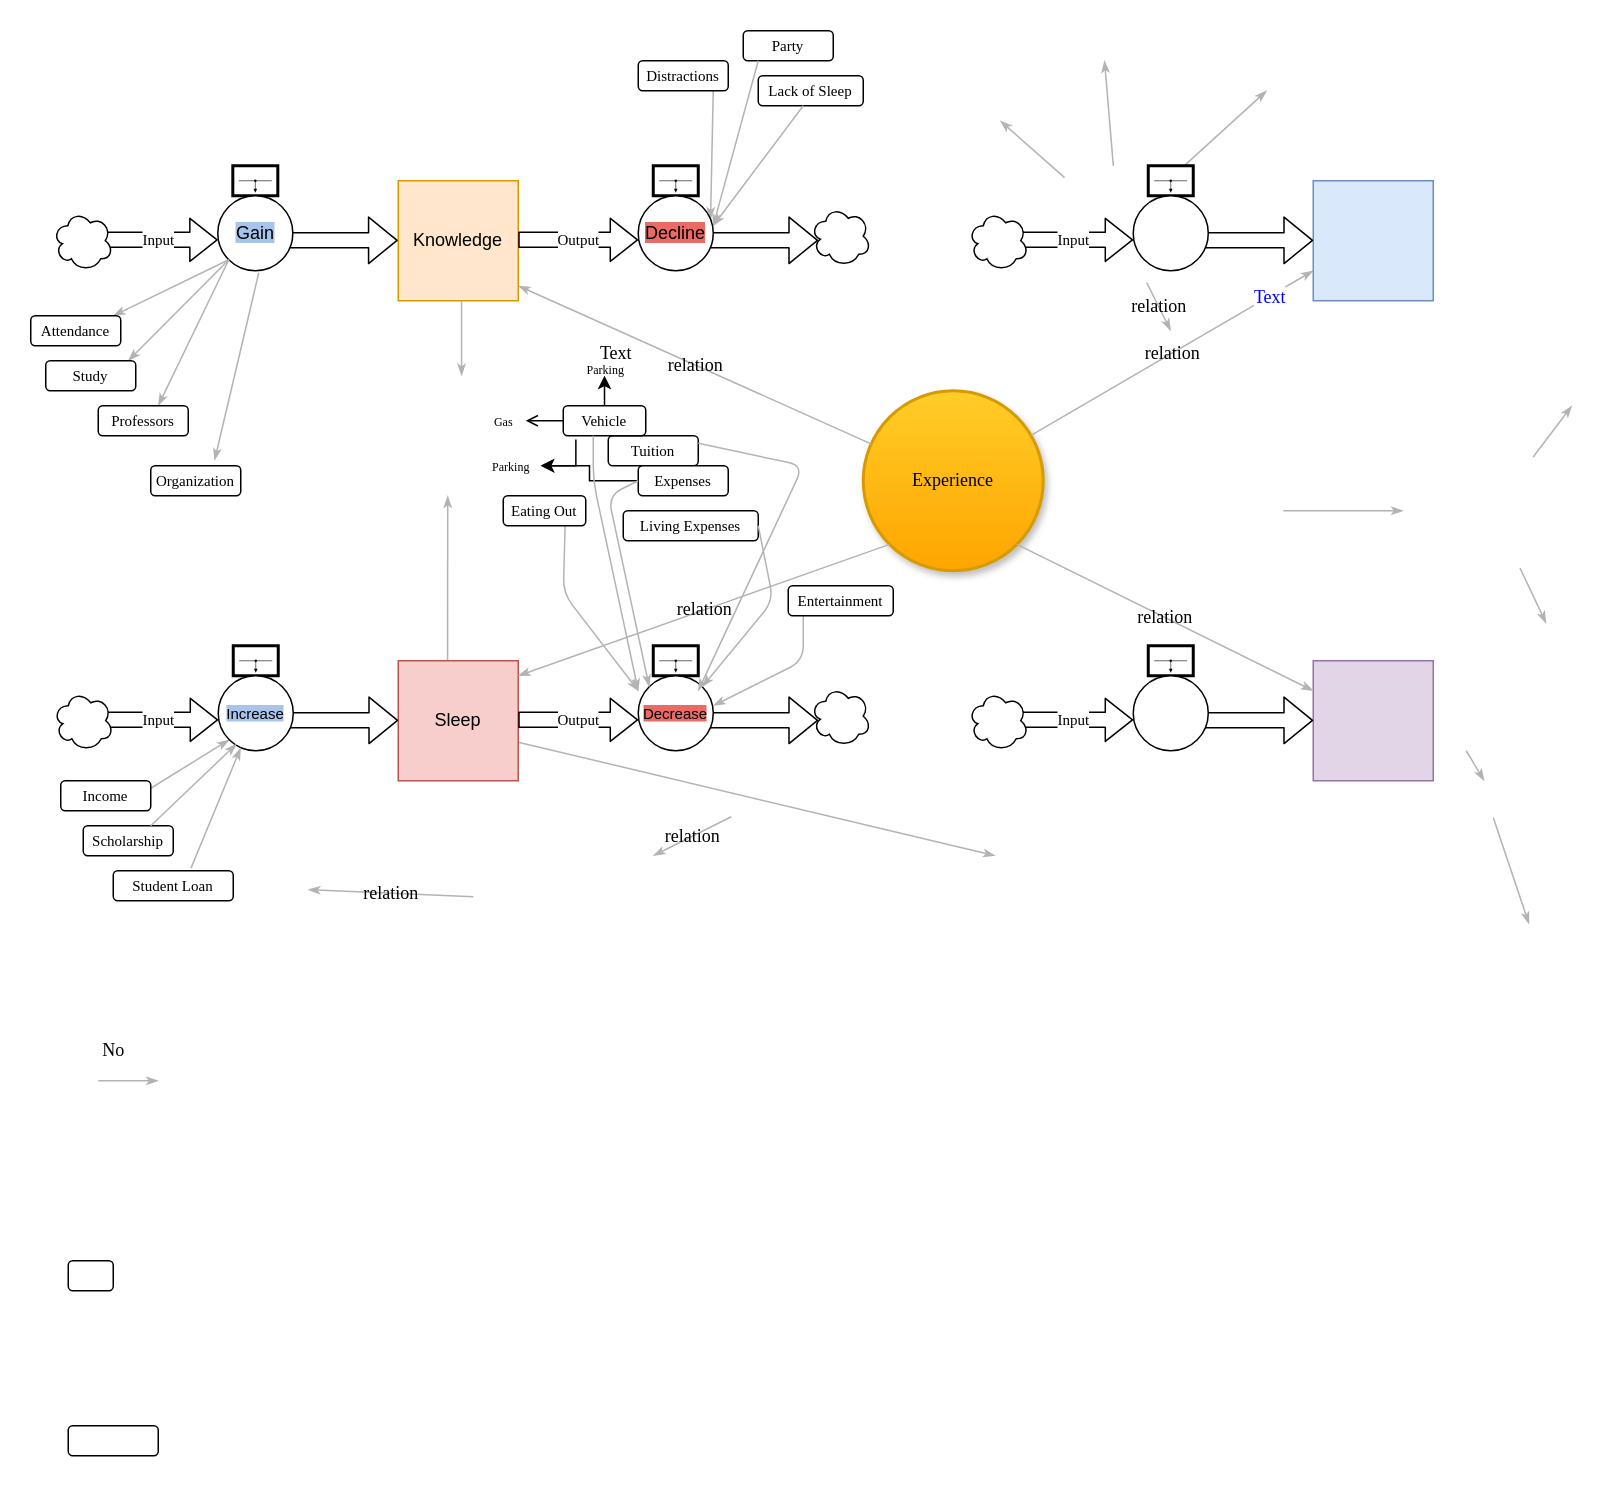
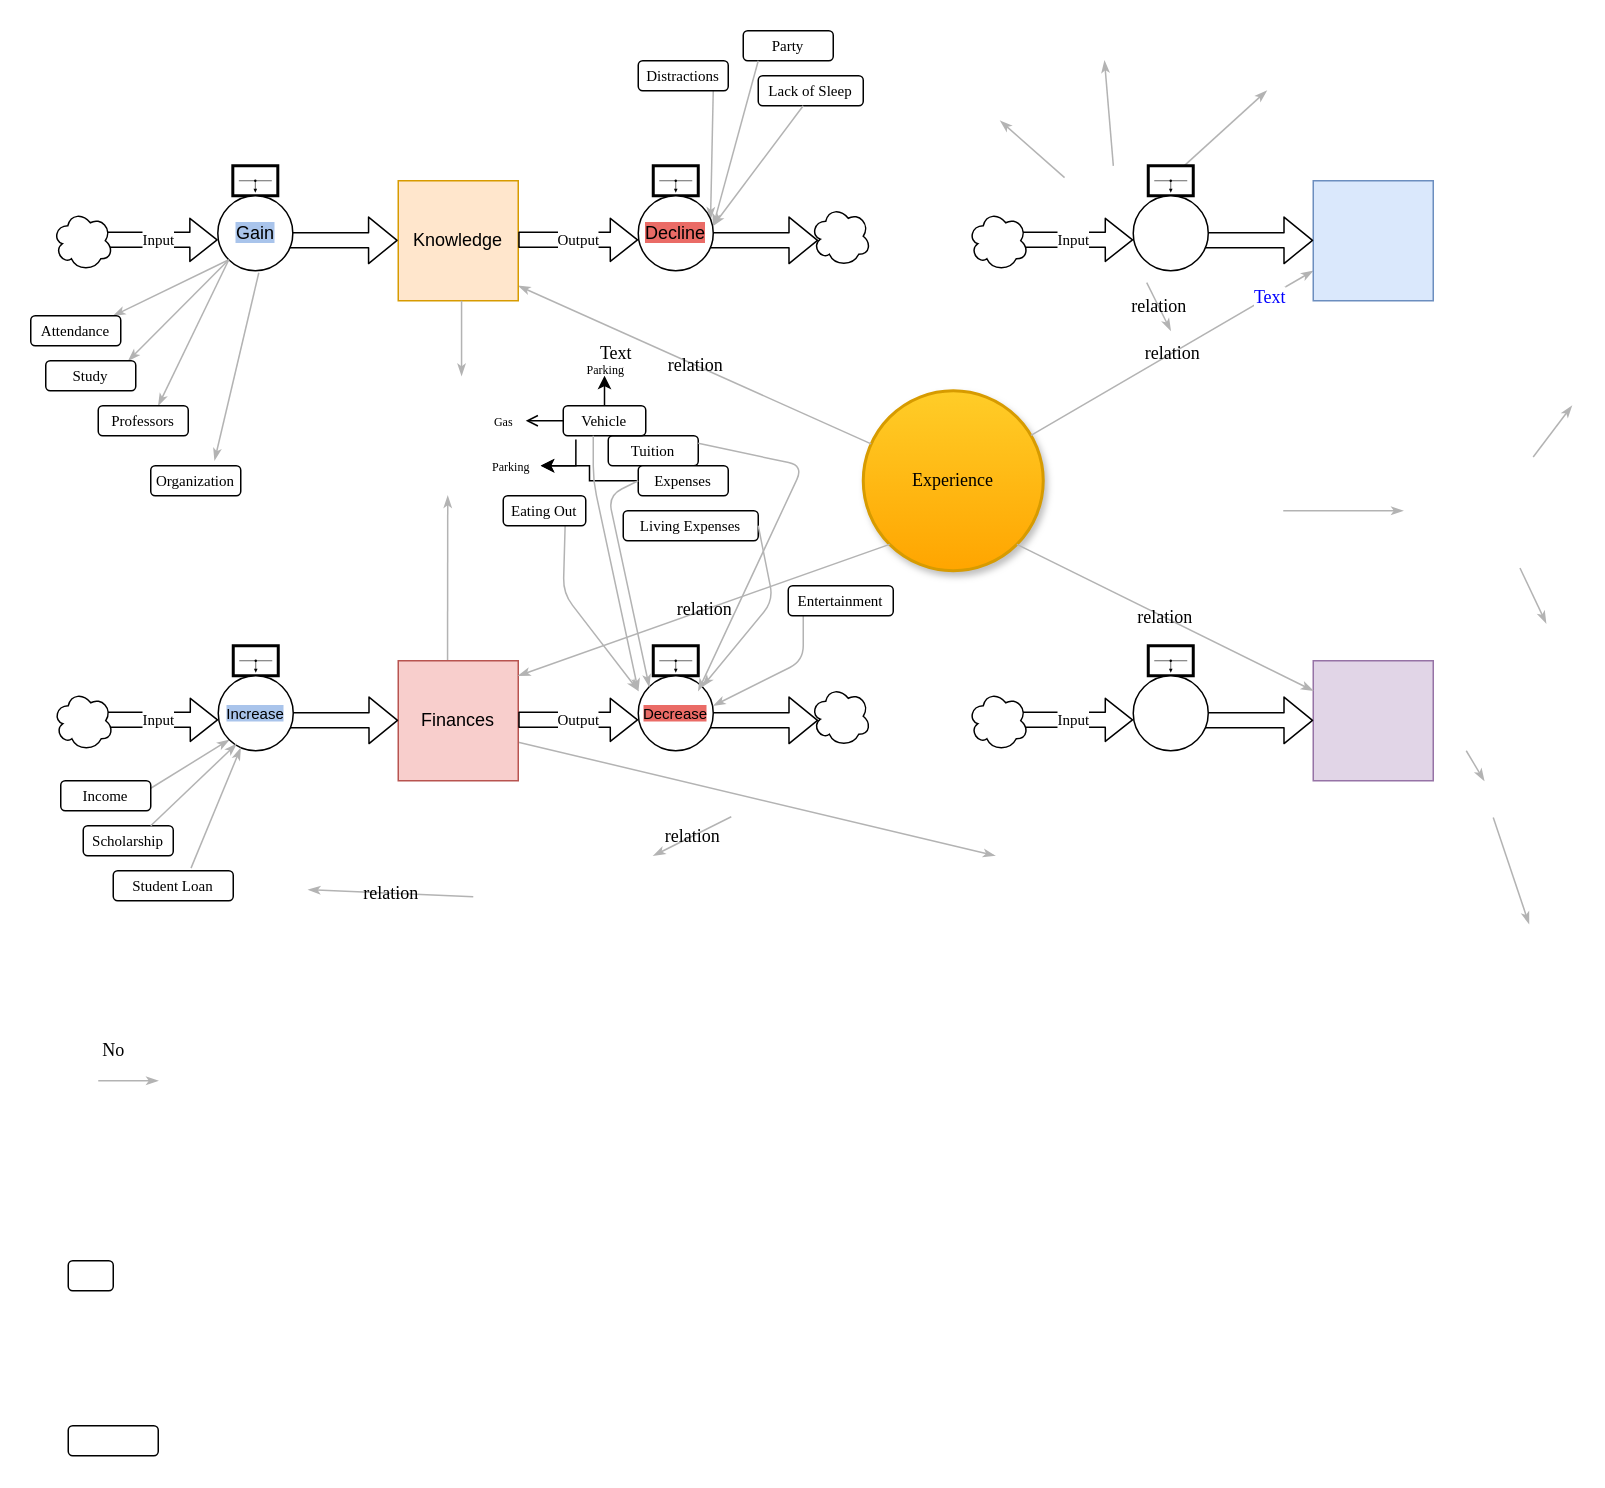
(458, 721) -> (458, 721)
